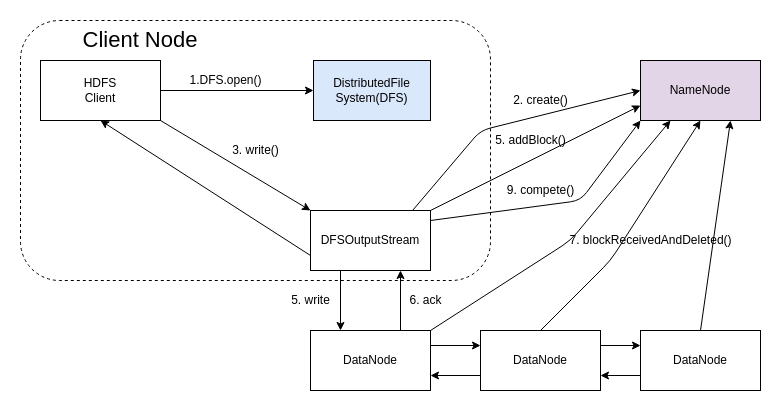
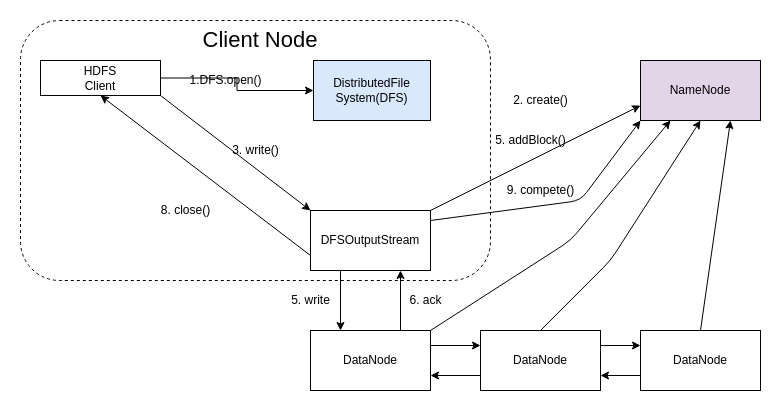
(141, 41) -> (261, 41)
(101, 91) -> (101, 78)
(511, 123) -> none
none -> (186, 211)
(651, 241) -> none
